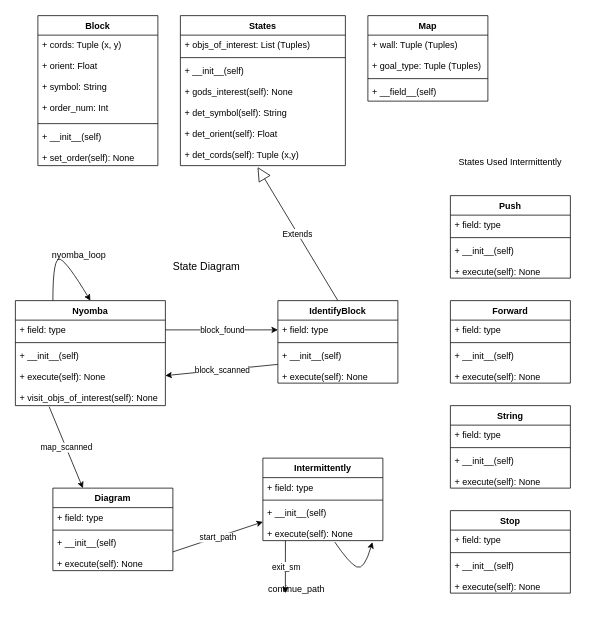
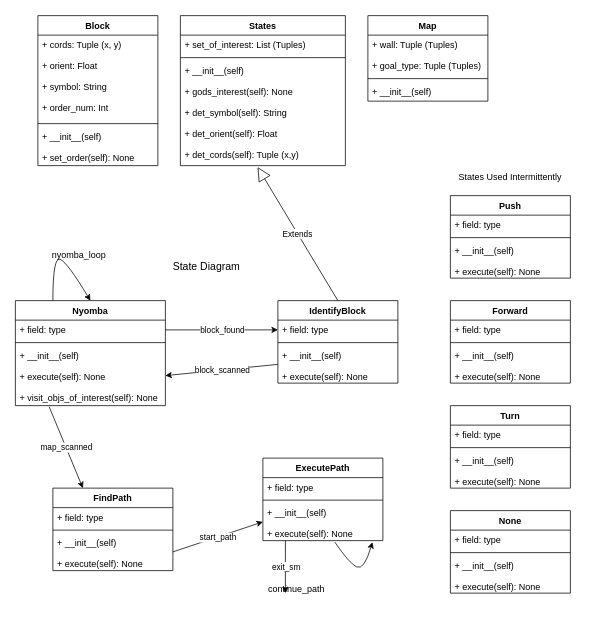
(259, 45) -> (257, 45)
(410, 92) -> (408, 92)
(510, 162) -> (510, 177)
(510, 416) -> (510, 416)
(323, 468) -> (323, 468)
(113, 498) -> (113, 498)
(510, 521) -> (510, 521)
